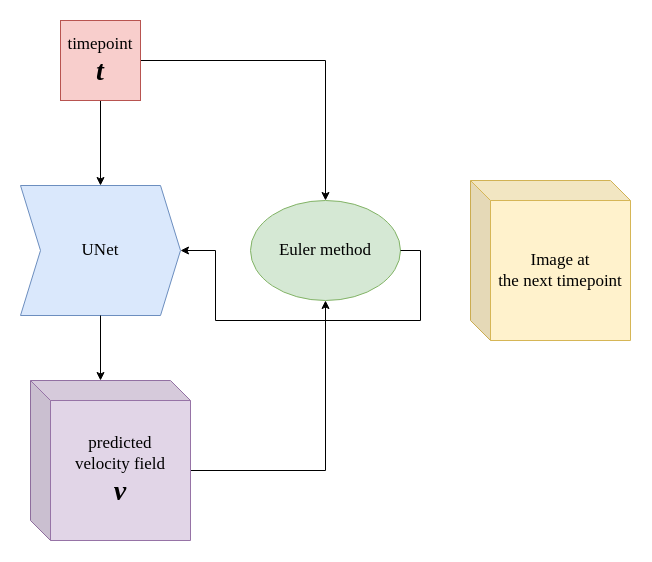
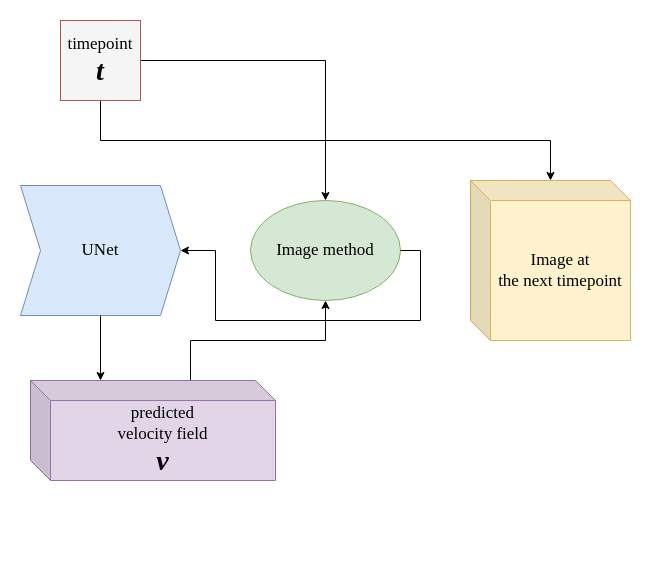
(101, 61) -> (101, 61)
(101, 158) -> (341, 141)
(326, 251) -> (326, 251)
(111, 461) -> (153, 431)
